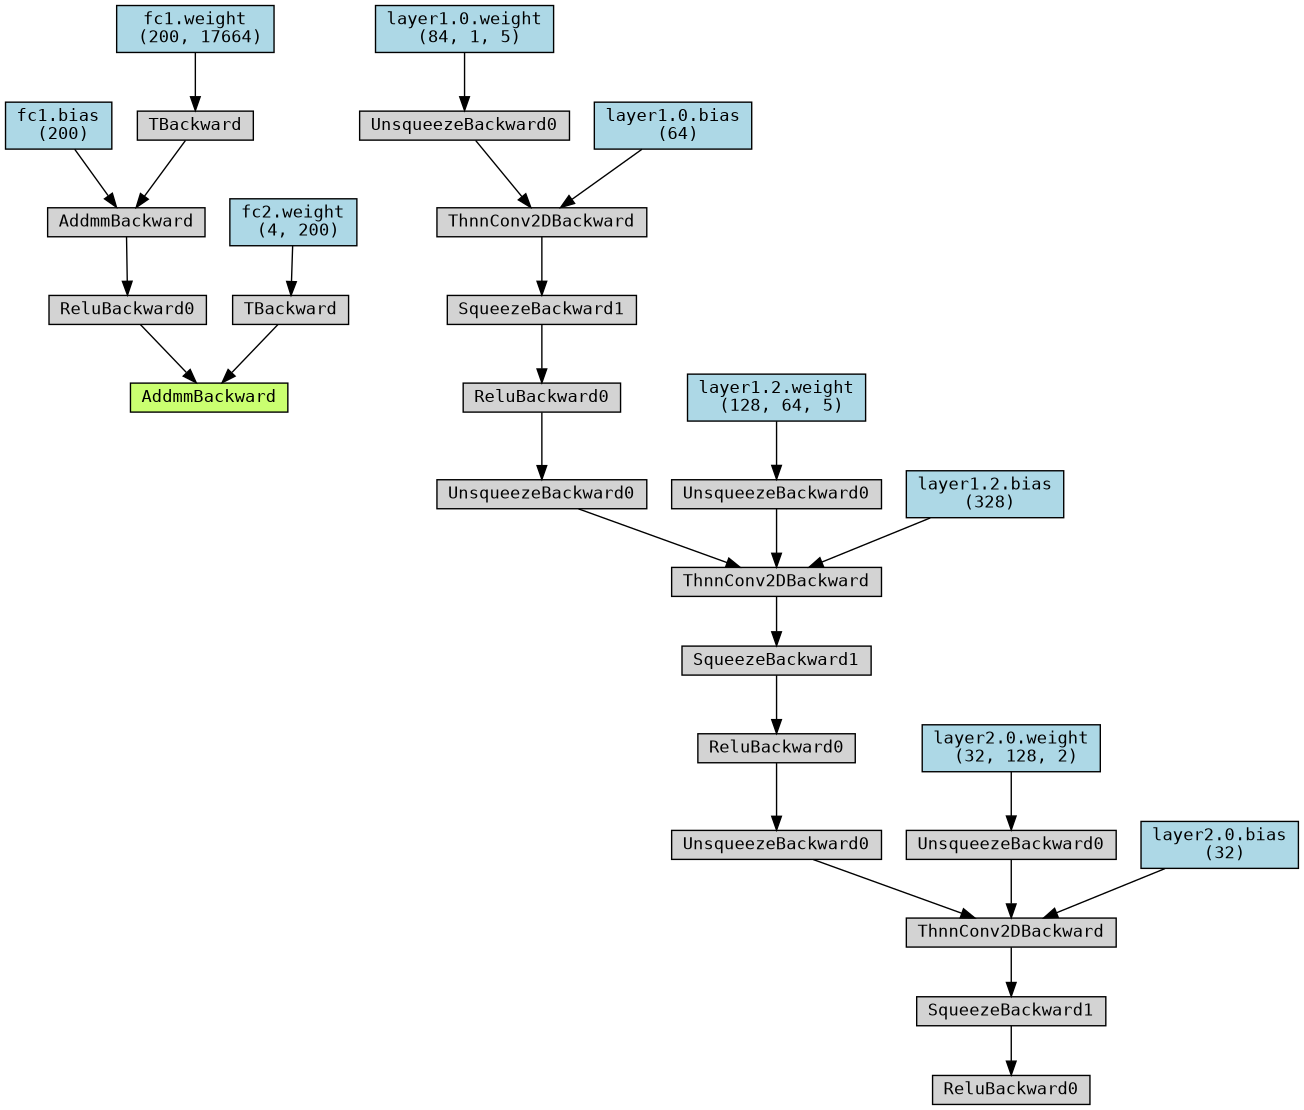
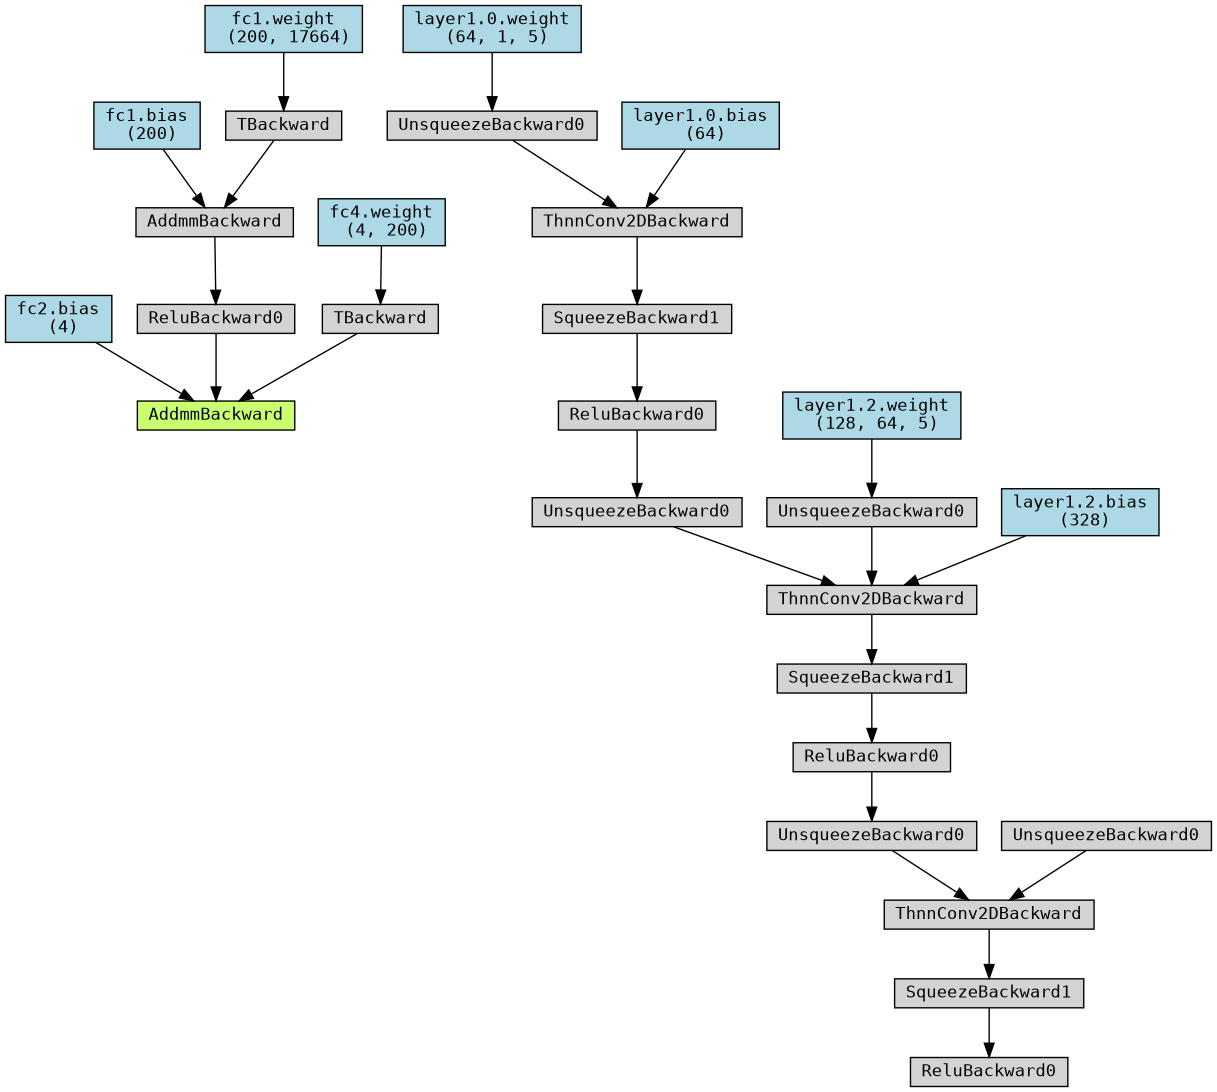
(465, 29) -> (492, 29)
(293, 222) -> (382, 222)
none -> (59, 319)
(1011, 748) -> none
(1220, 845) -> none
